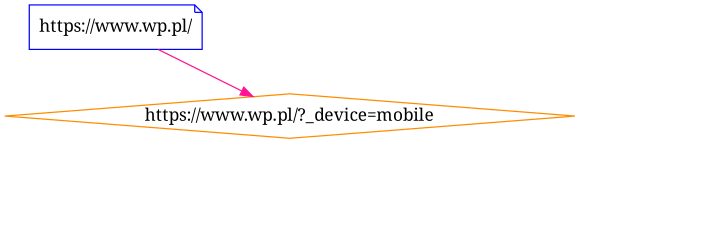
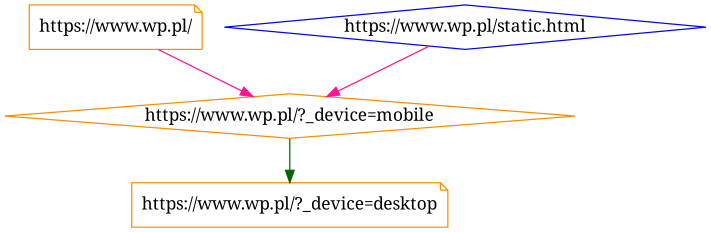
(116, 27) -> (116, 27)
none -> (465, 27)
none -> (290, 205)
